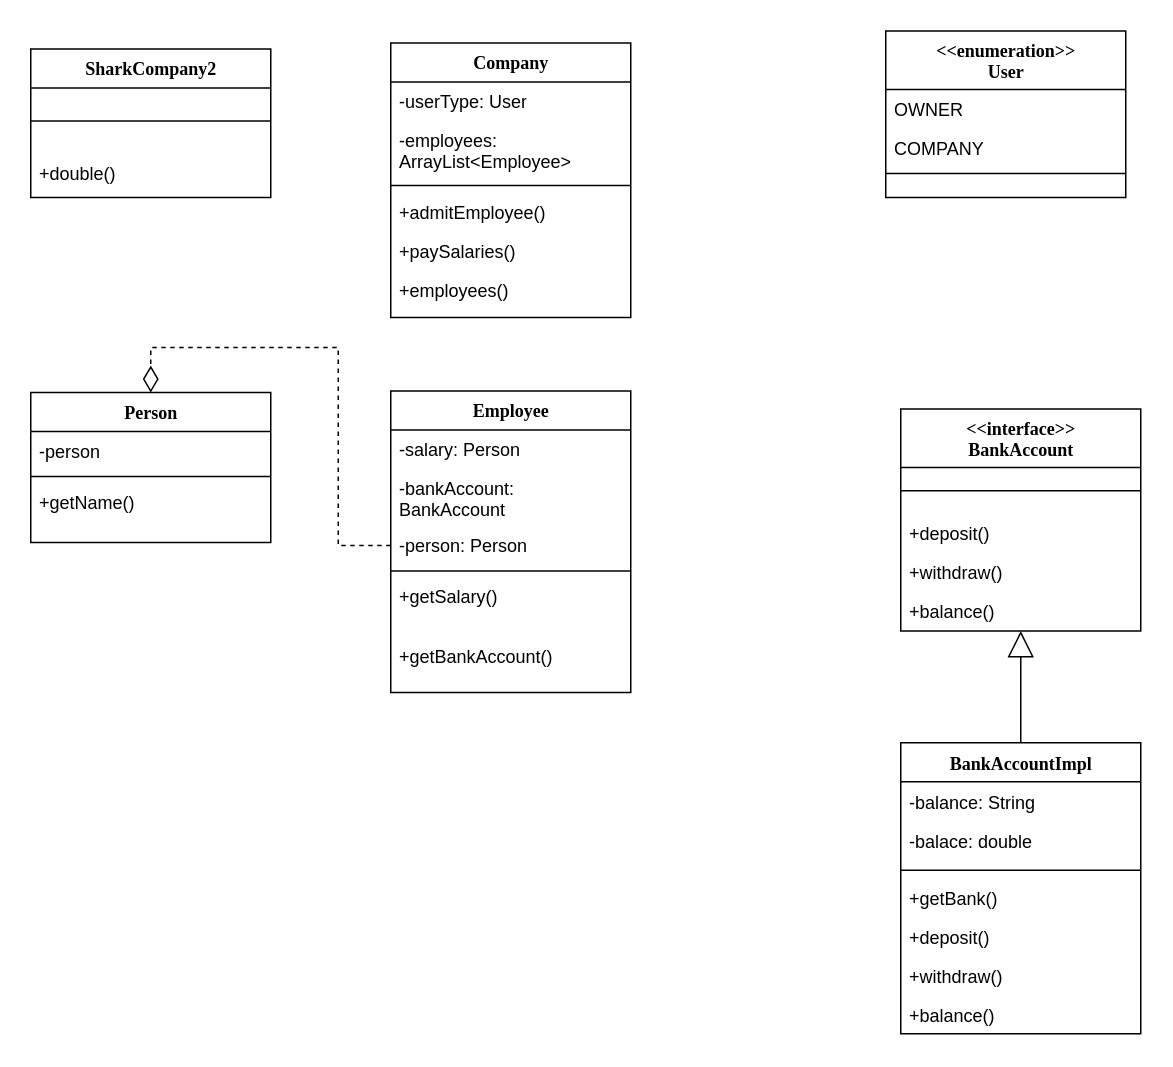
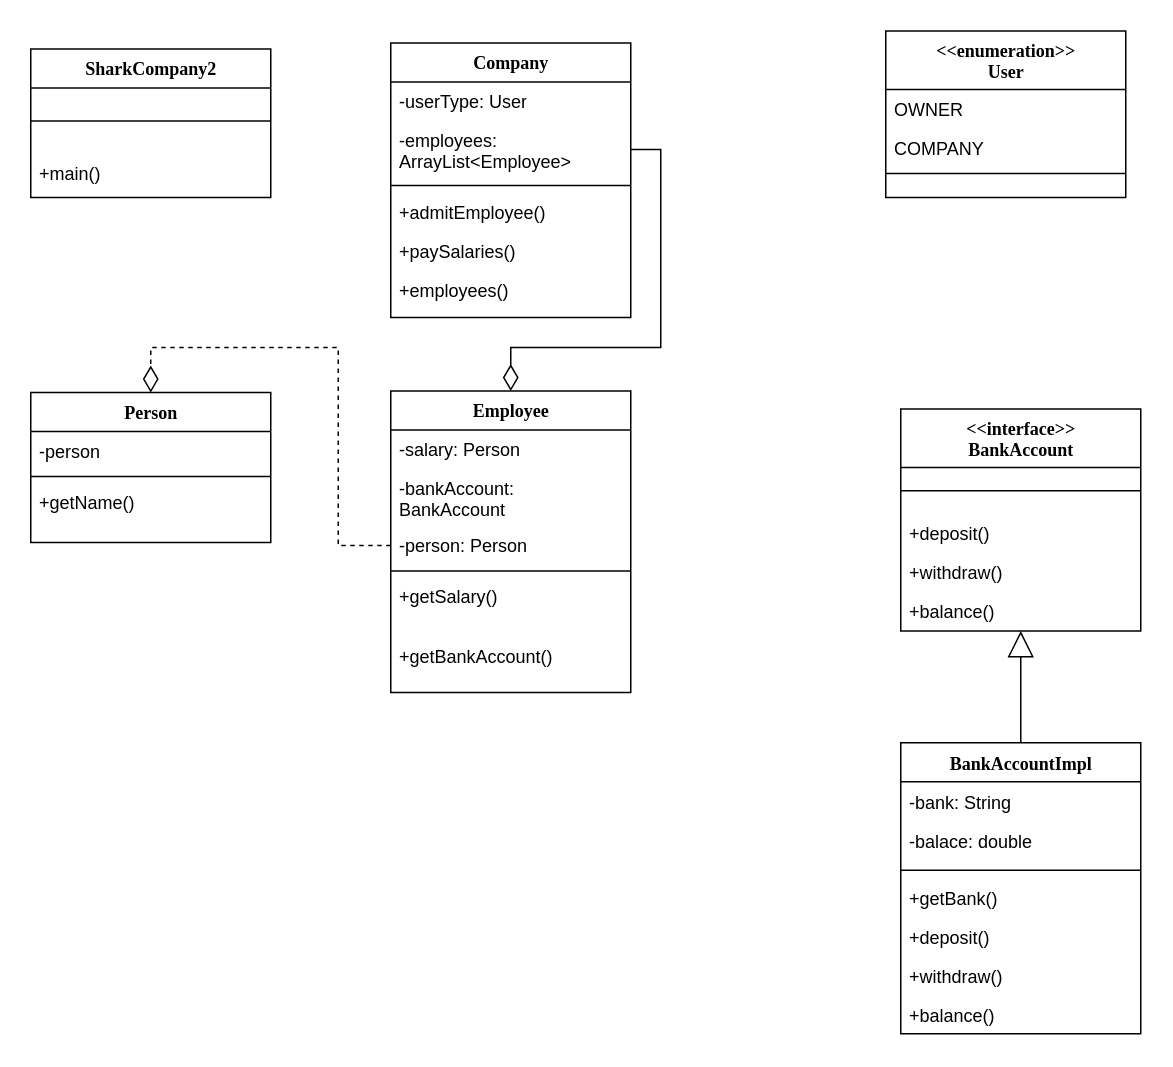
(83, 175) -> (73, 175)
none -> (661, 317)
(981, 804) -> (968, 804)
